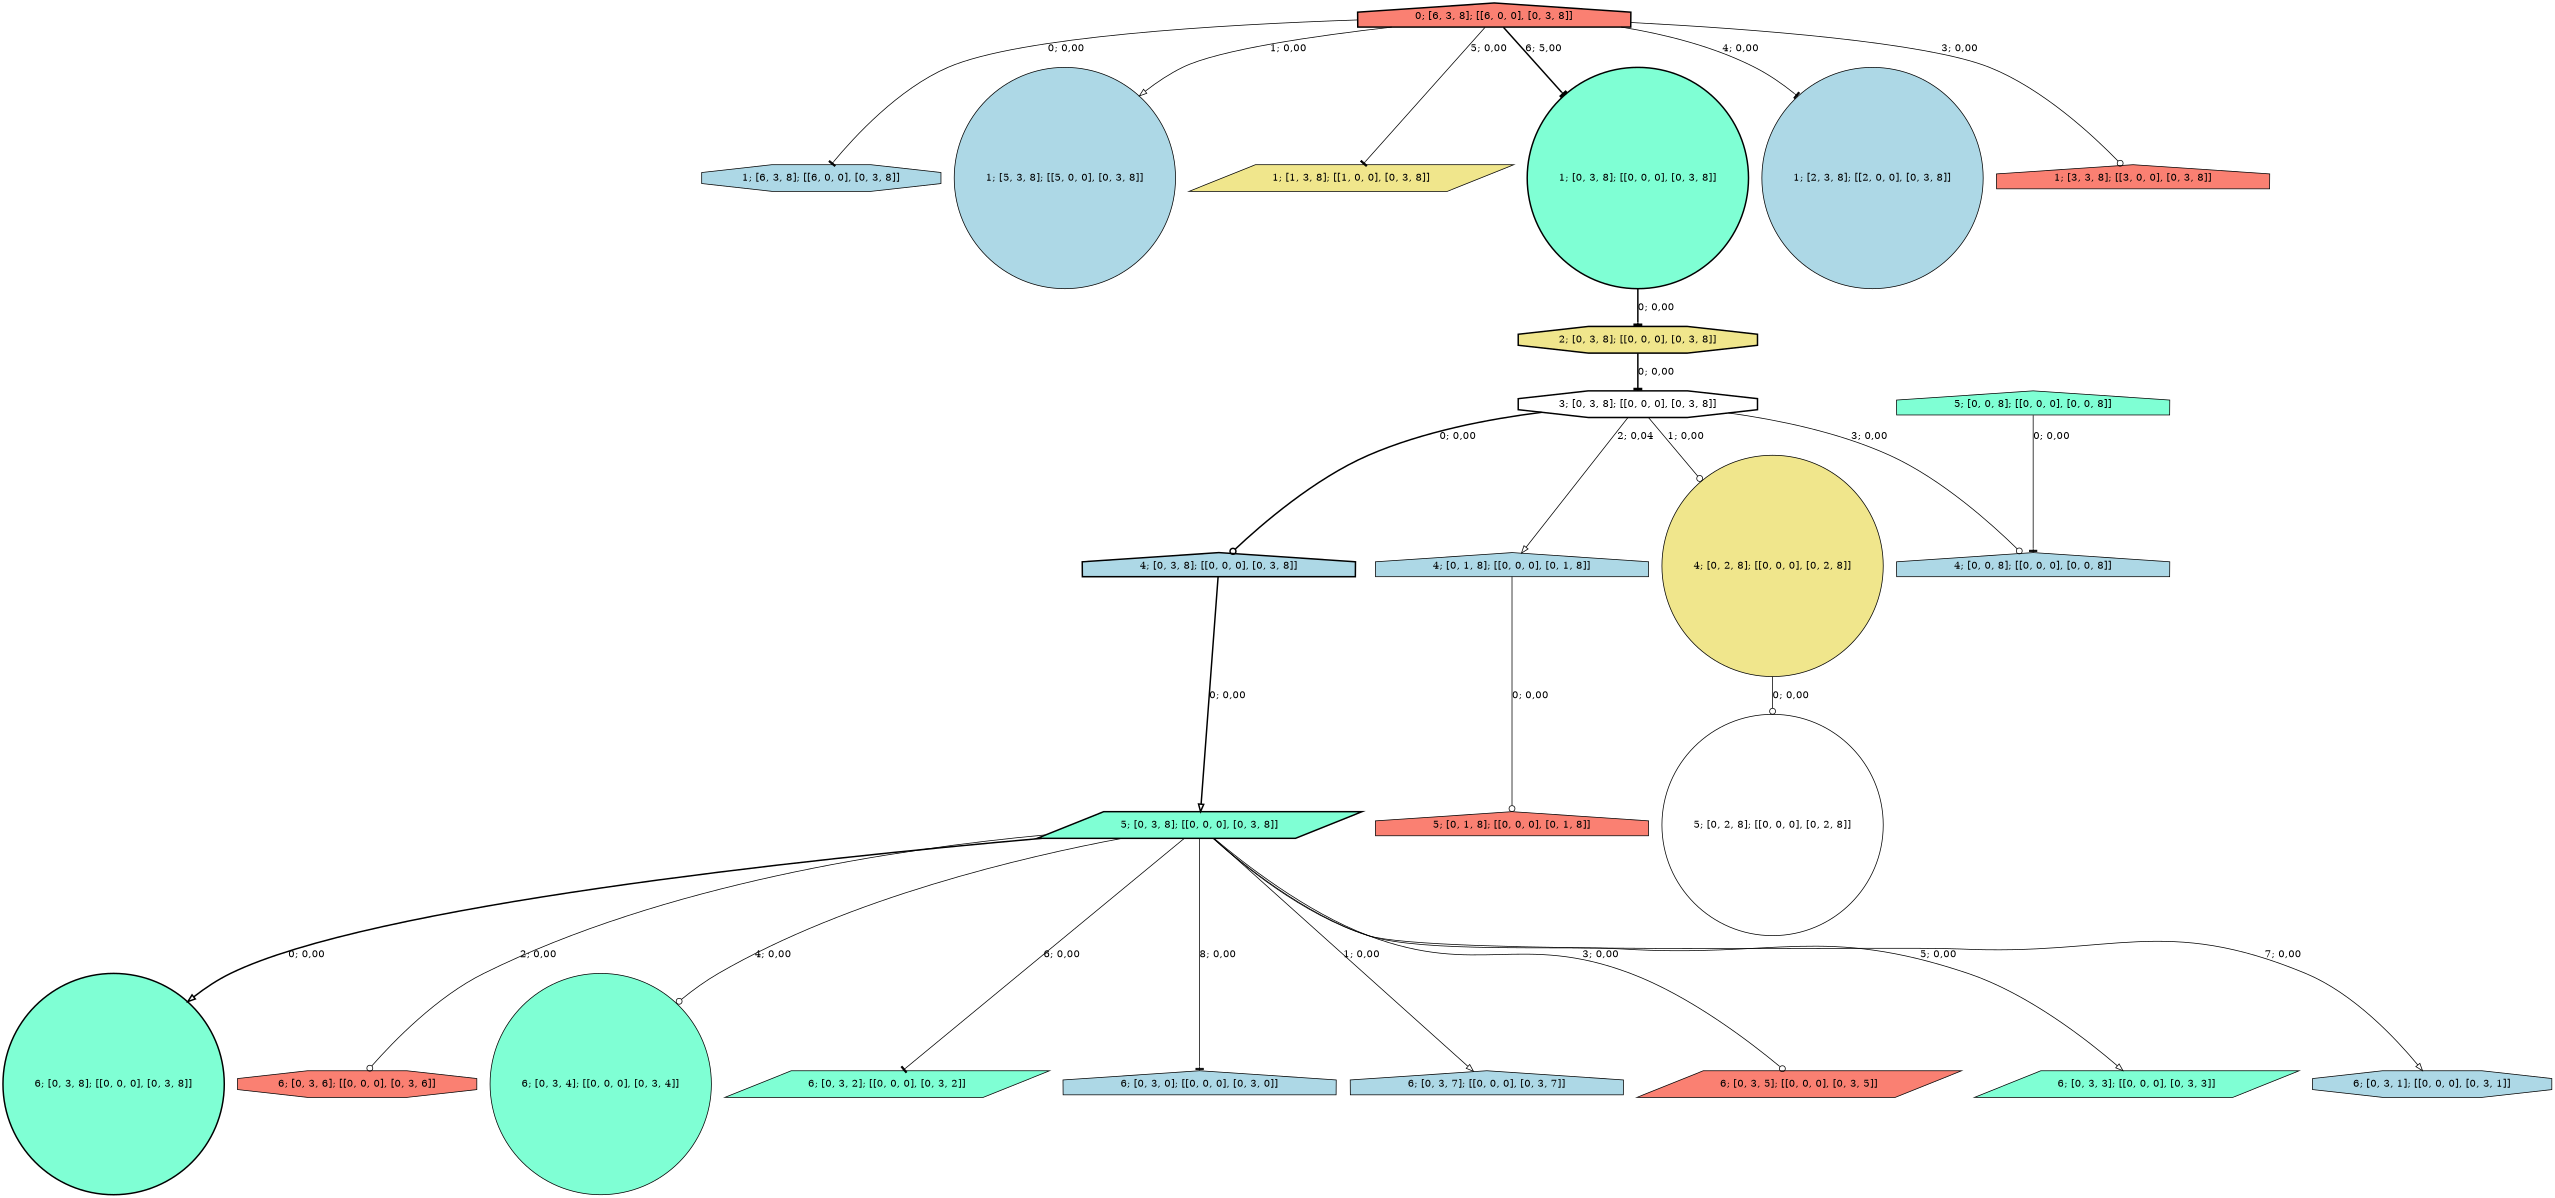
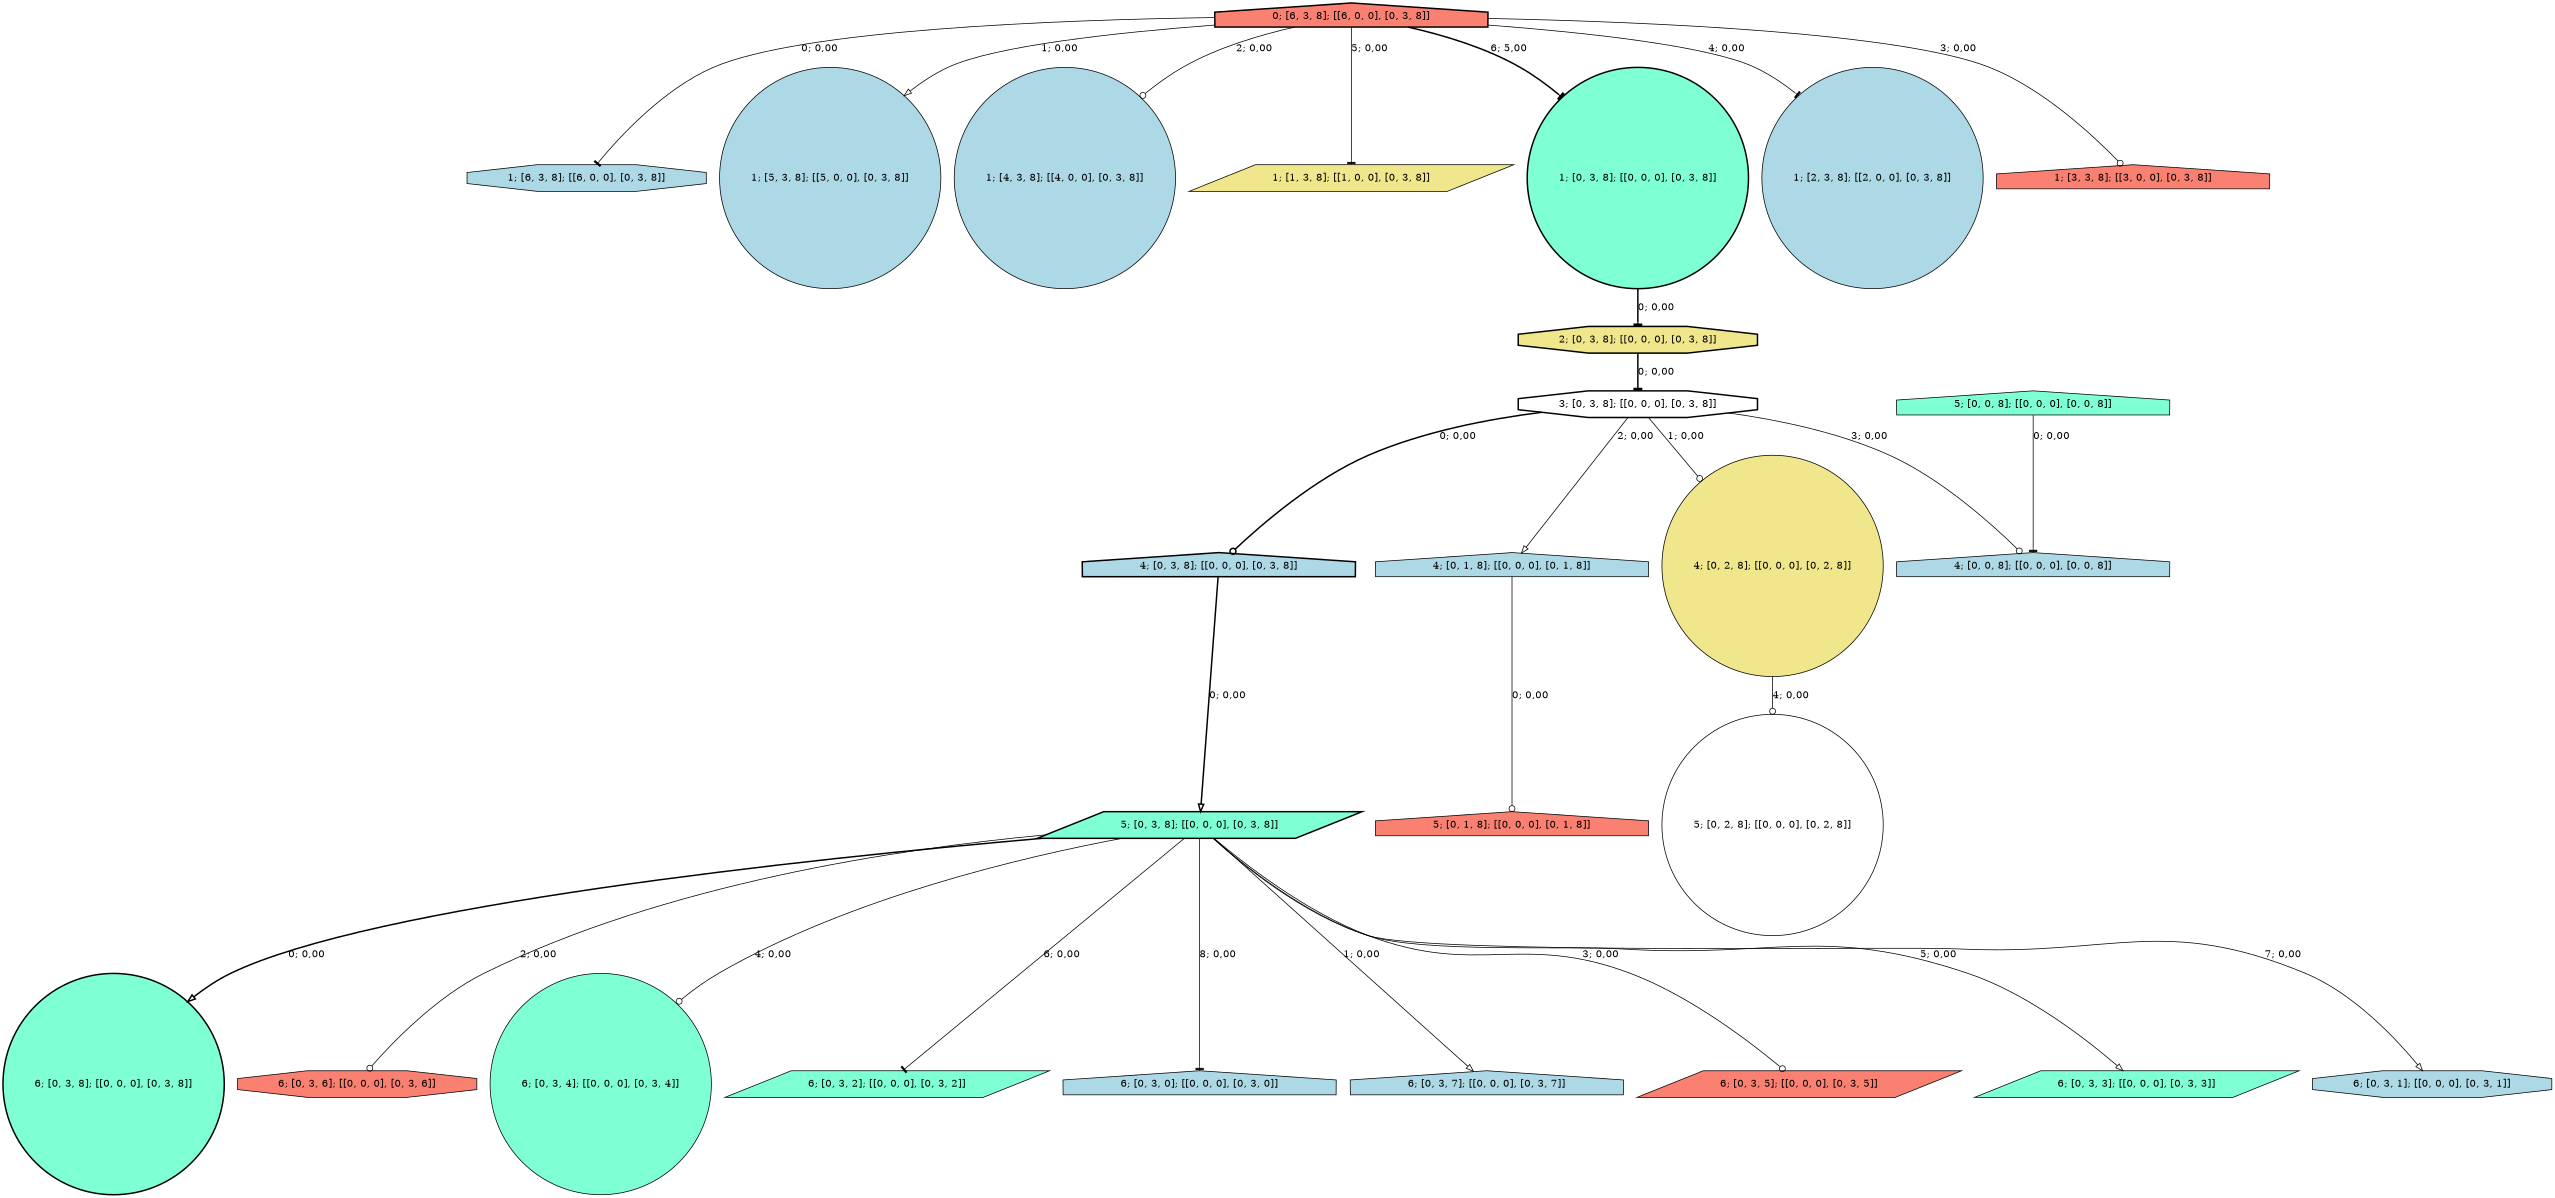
none -> (1065, 178)
(1636, 436) -> (1636, 436)
(1791, 695) -> (1791, 695)
